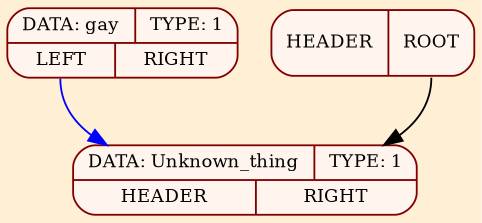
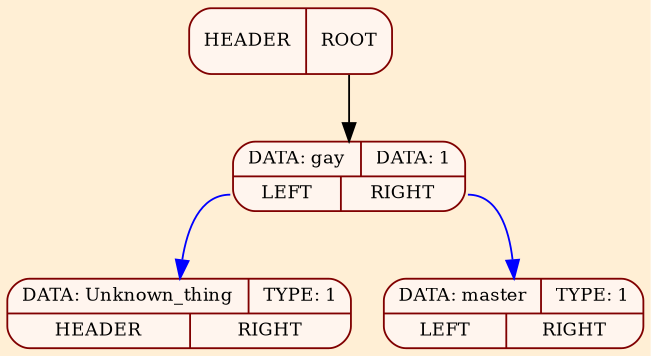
(186, 25) -> (413, 158)
(423, 110) -> (349, 99)
none -> (514, 313)
